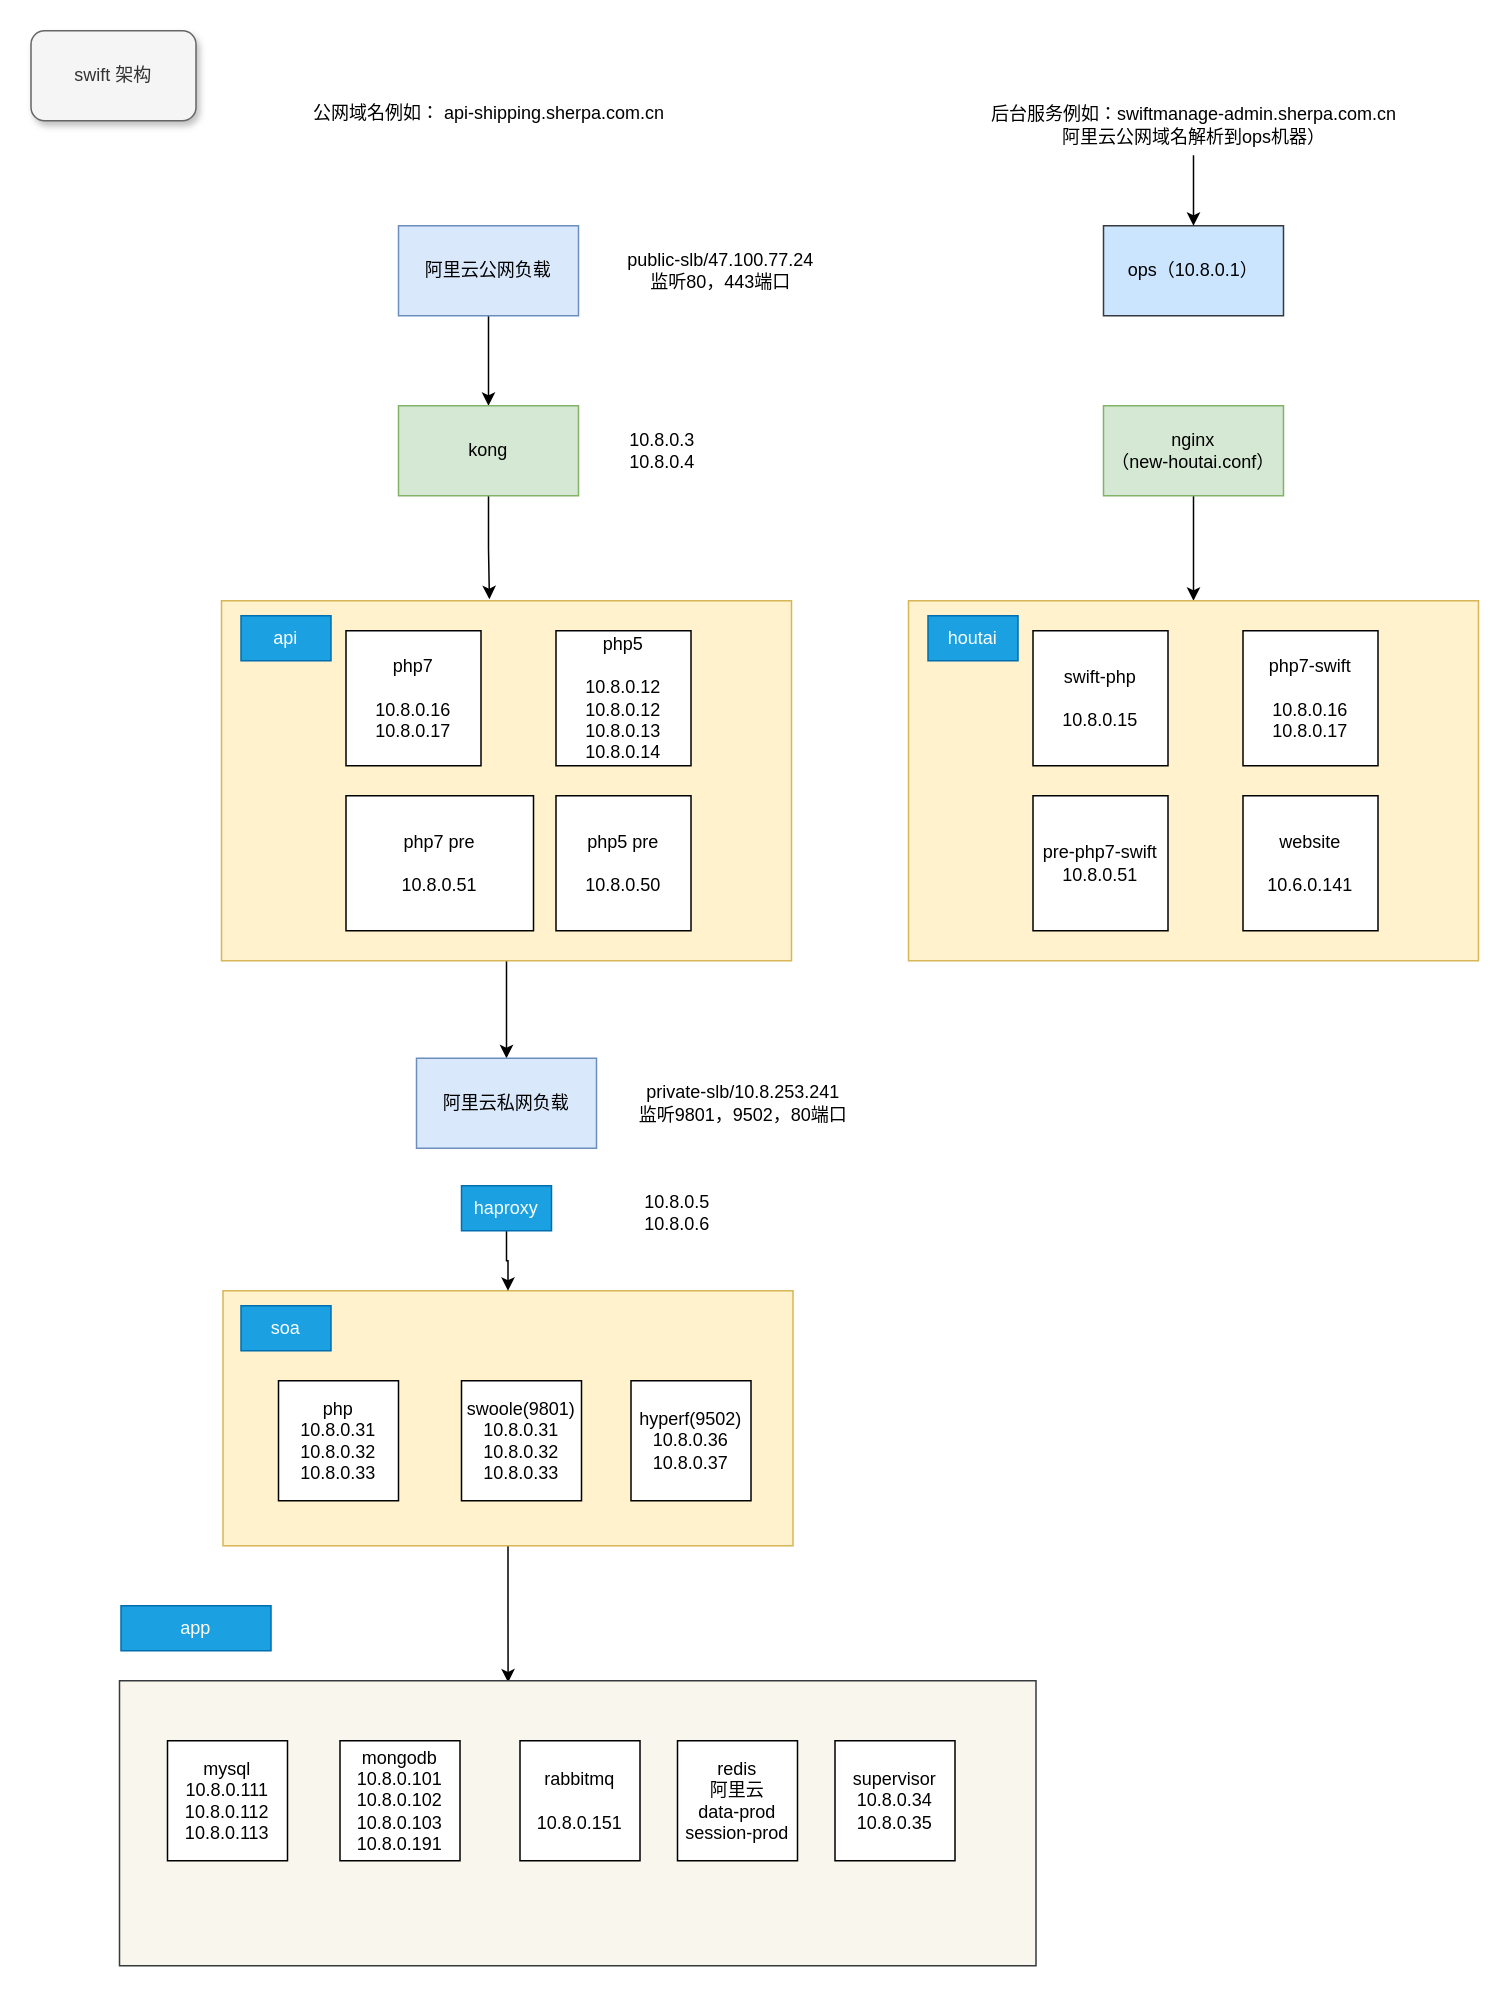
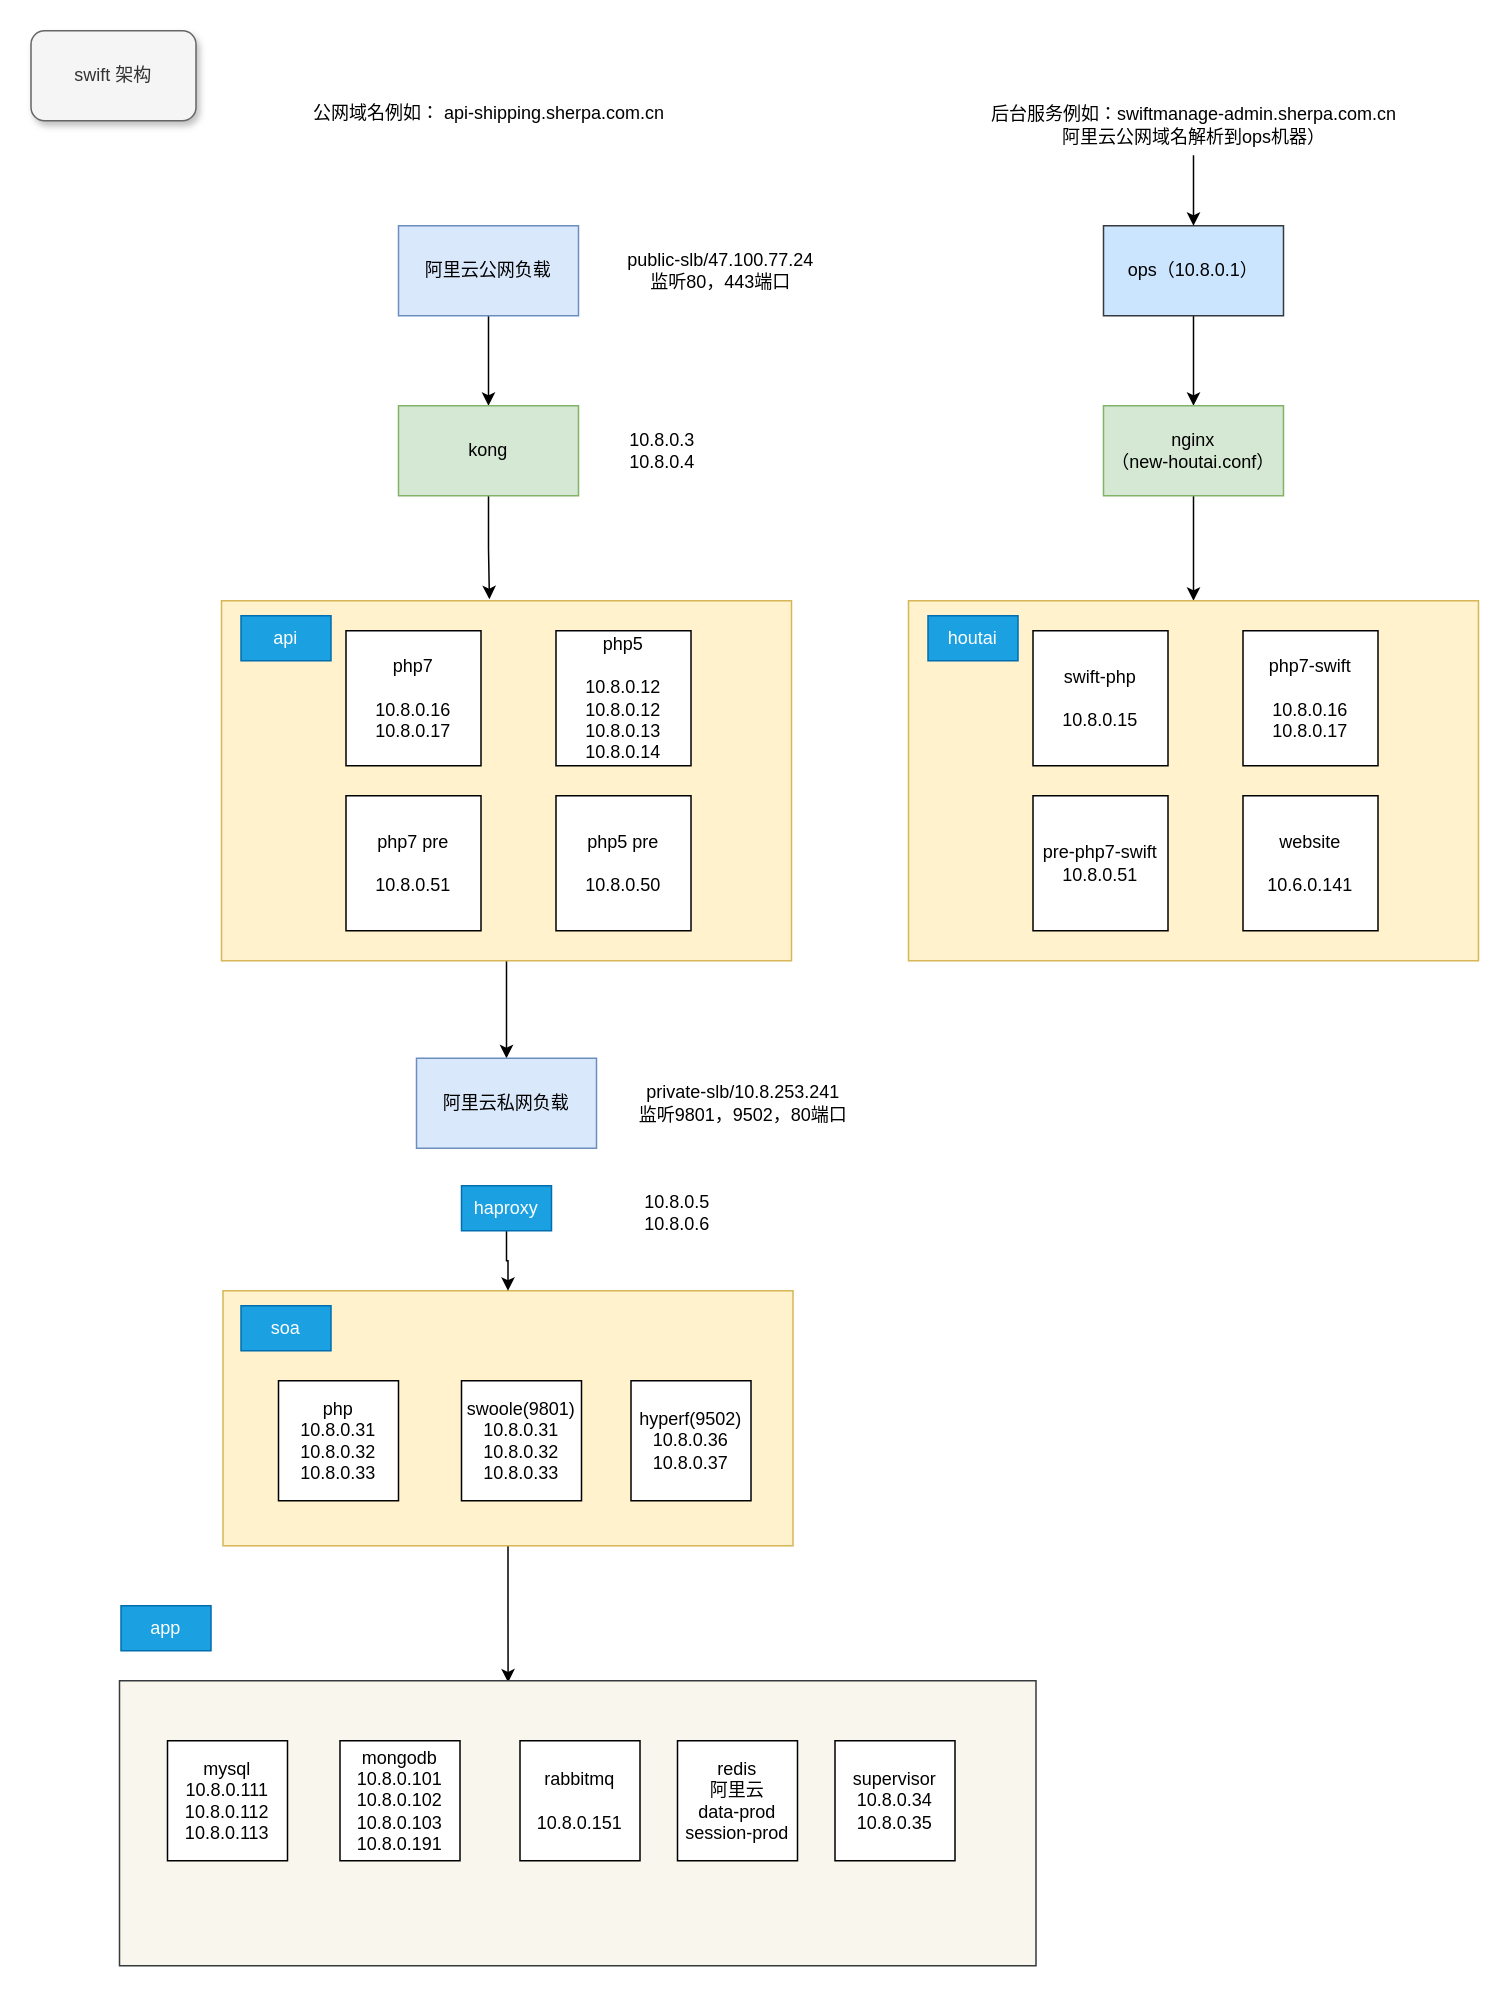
none -> (1193, 356)
(440, 863) -> (413, 863)
(196, 1628) -> (166, 1628)
